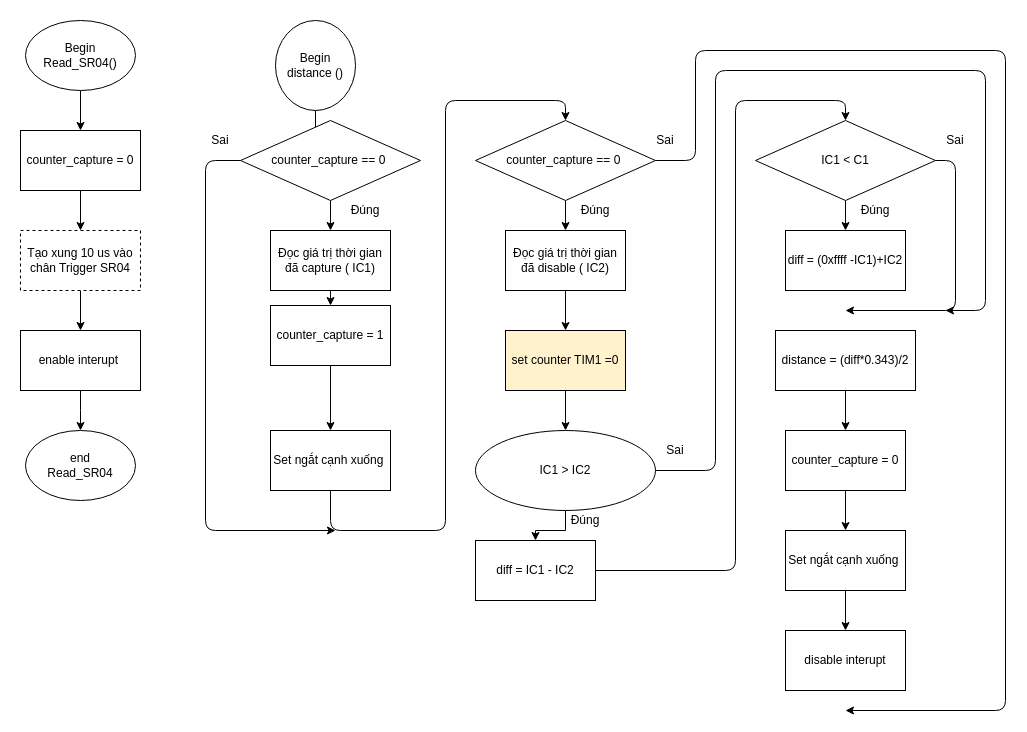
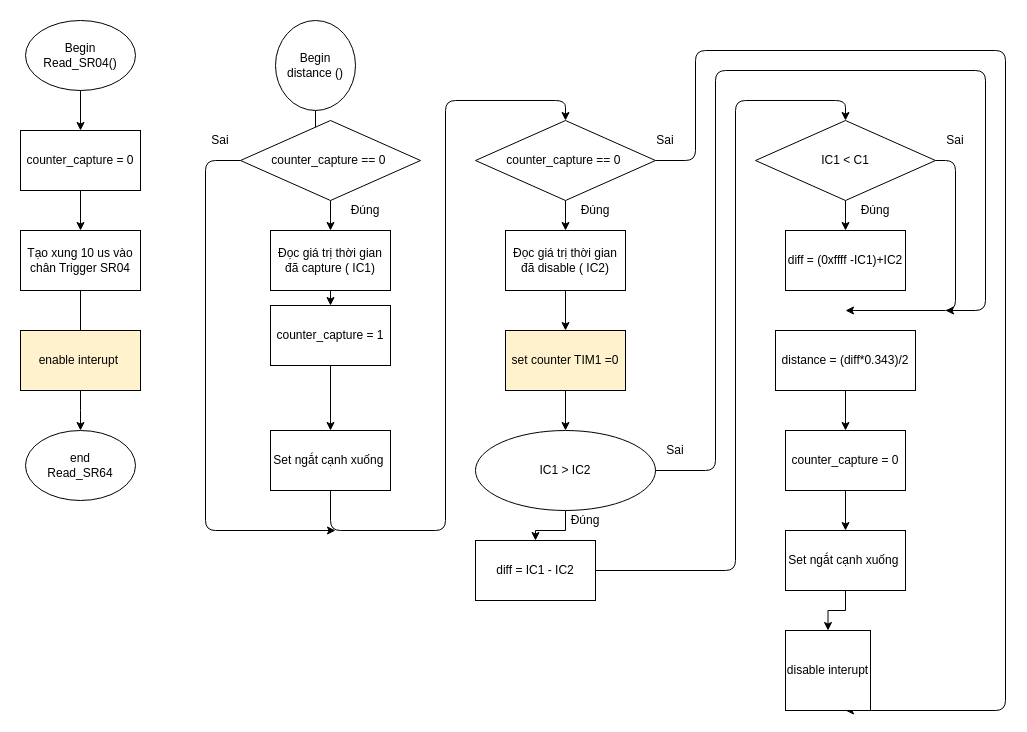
(81, 261) -> (81, 261)
(81, 322) -> (81, 325)
(81, 361) -> (81, 361)
(81, 466) -> (81, 466)
(846, 661) -> (828, 671)
